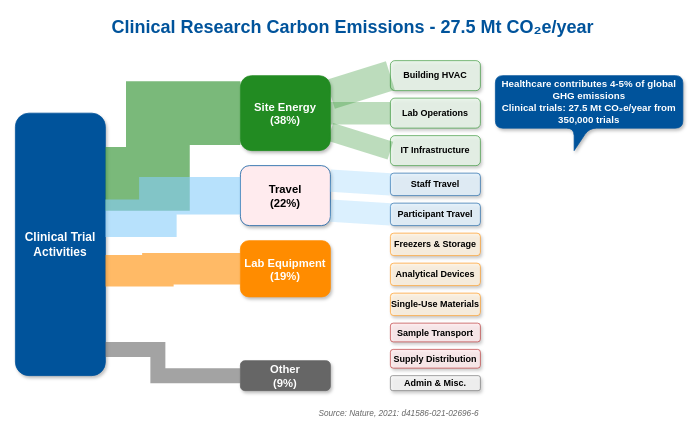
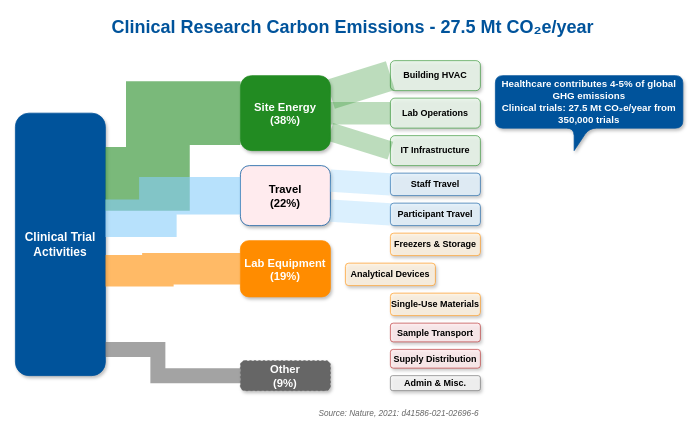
(435, 274) -> (390, 274)
(285, 375) -> (285, 375)
